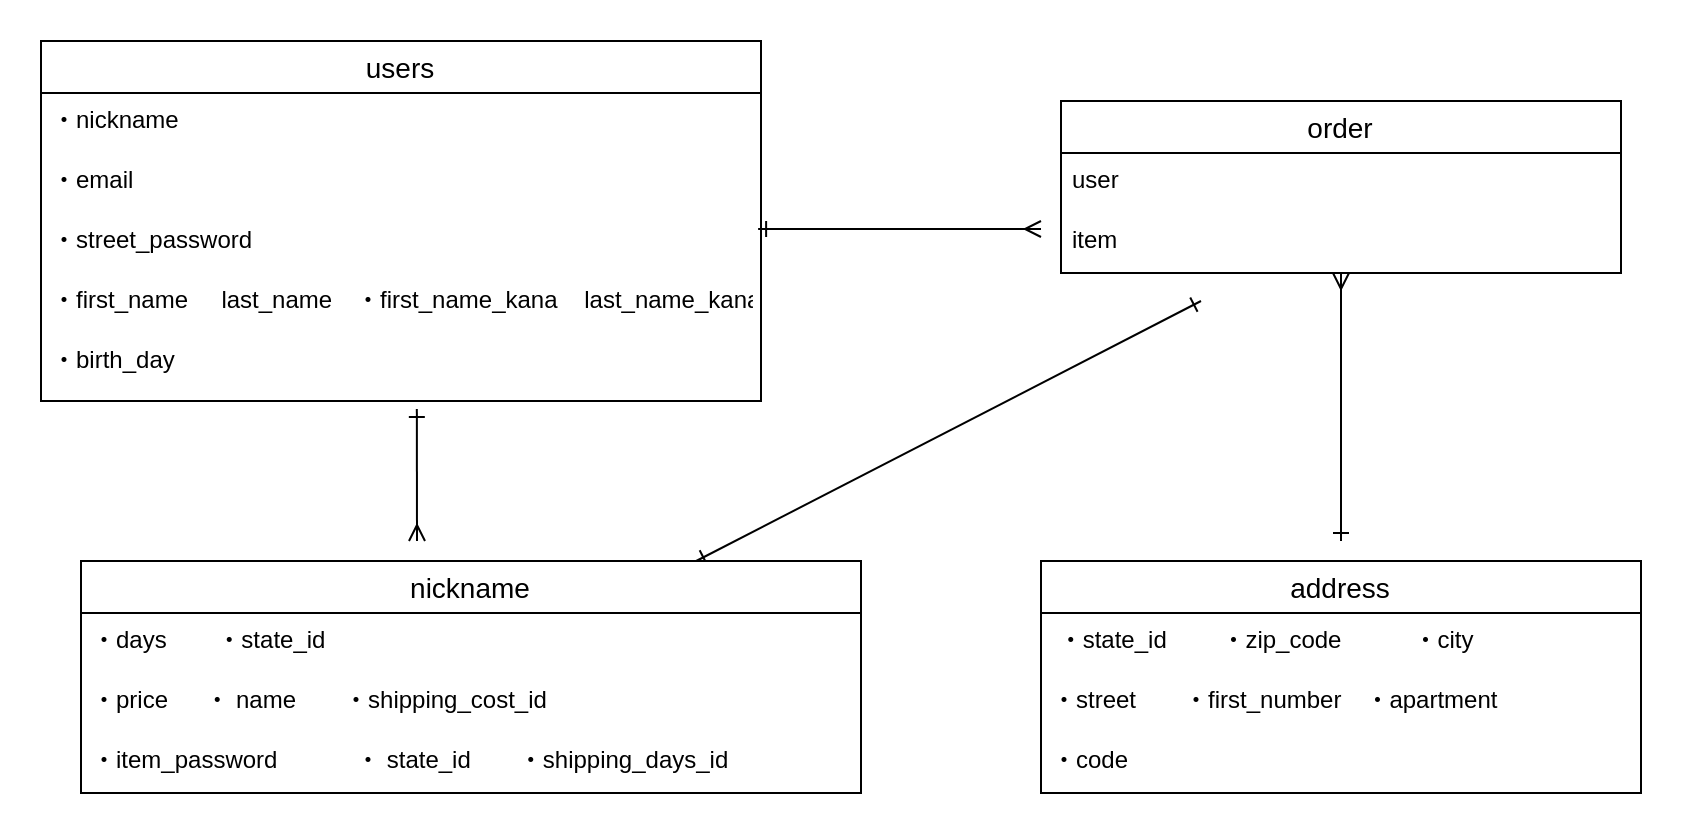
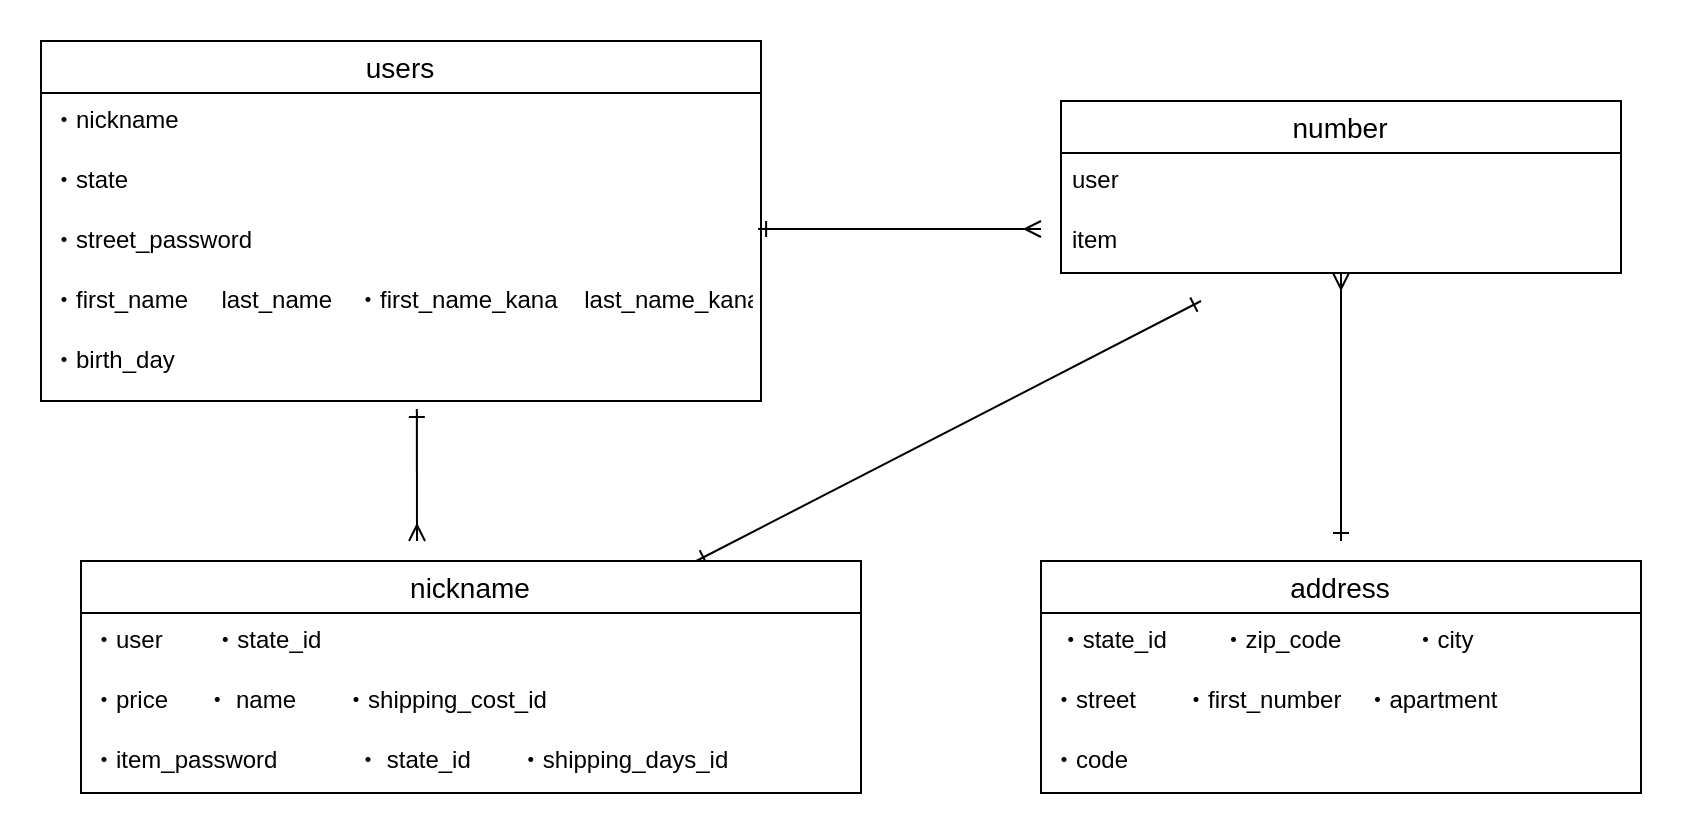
(1340, 129) -> (1340, 129)
(91, 180) -> (98, 180)
(226, 640) -> (226, 640)
